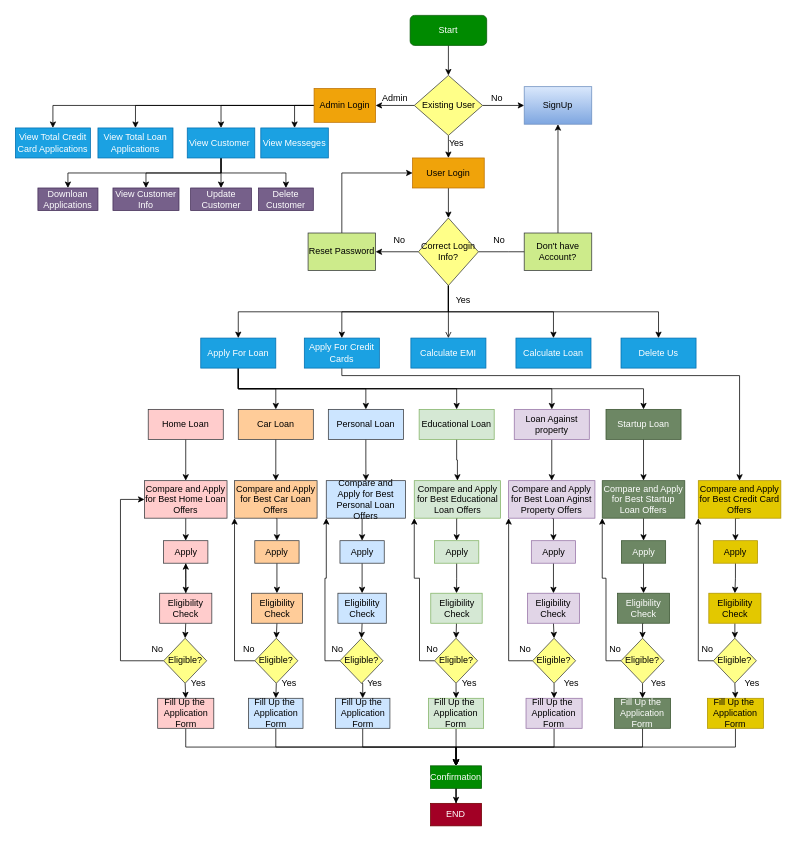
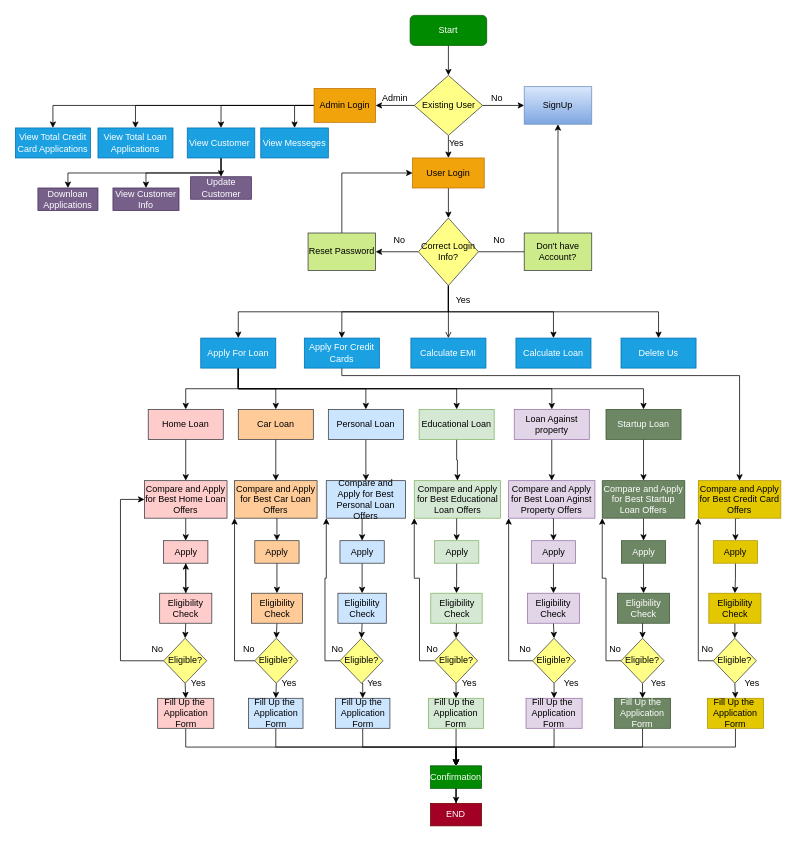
(286, 175) -> none
(221, 199) -> (221, 188)
(286, 199) -> none
none -> (204, 389)
